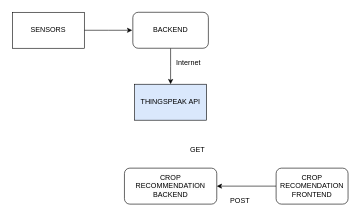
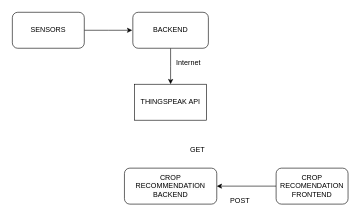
(48, 30) -> (48, 30)
(171, 102) -> (171, 102)
